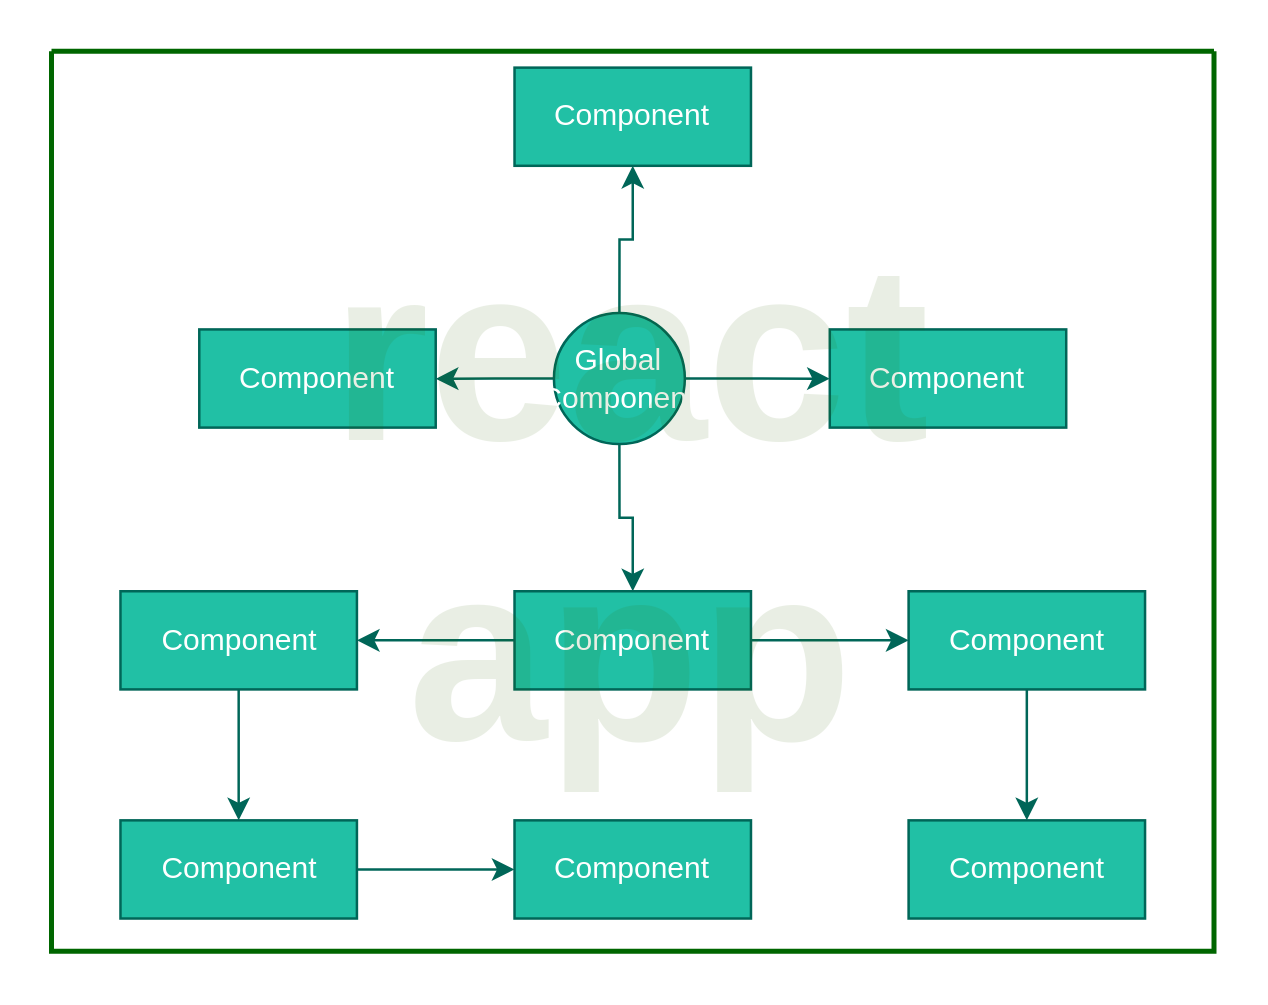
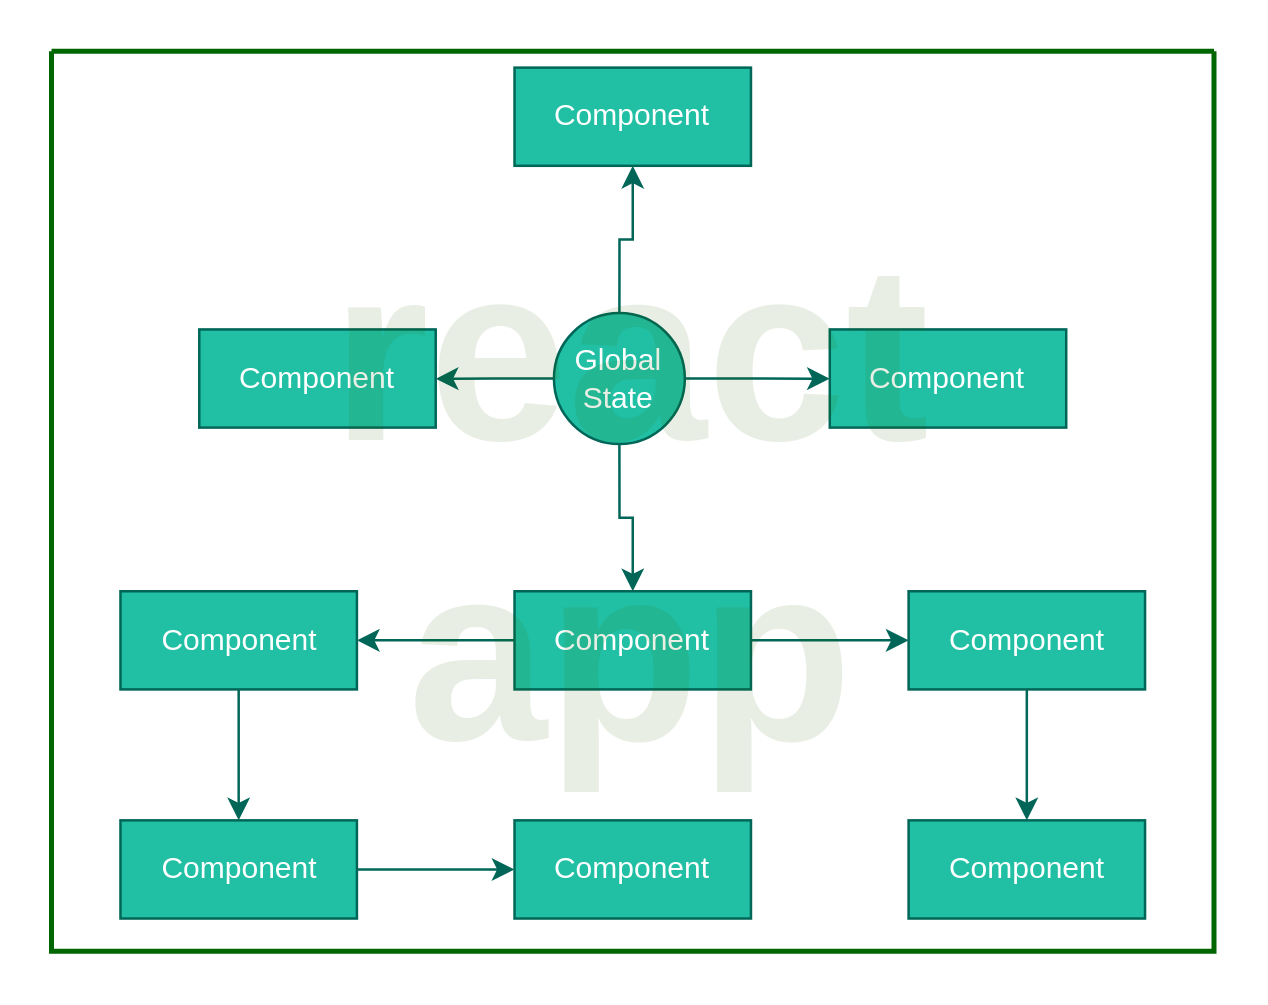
(619, 379) -> (619, 379)
